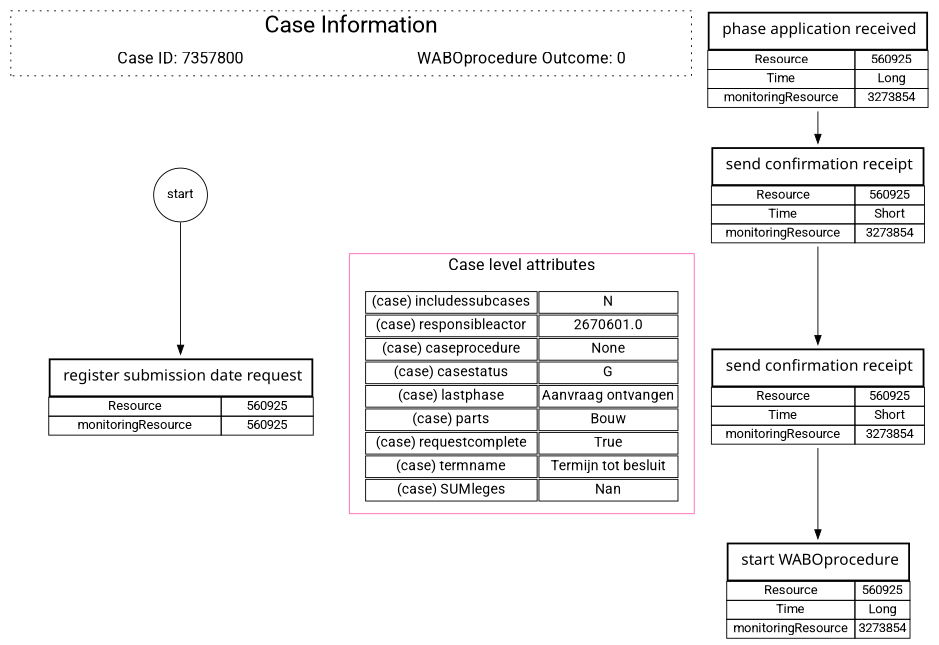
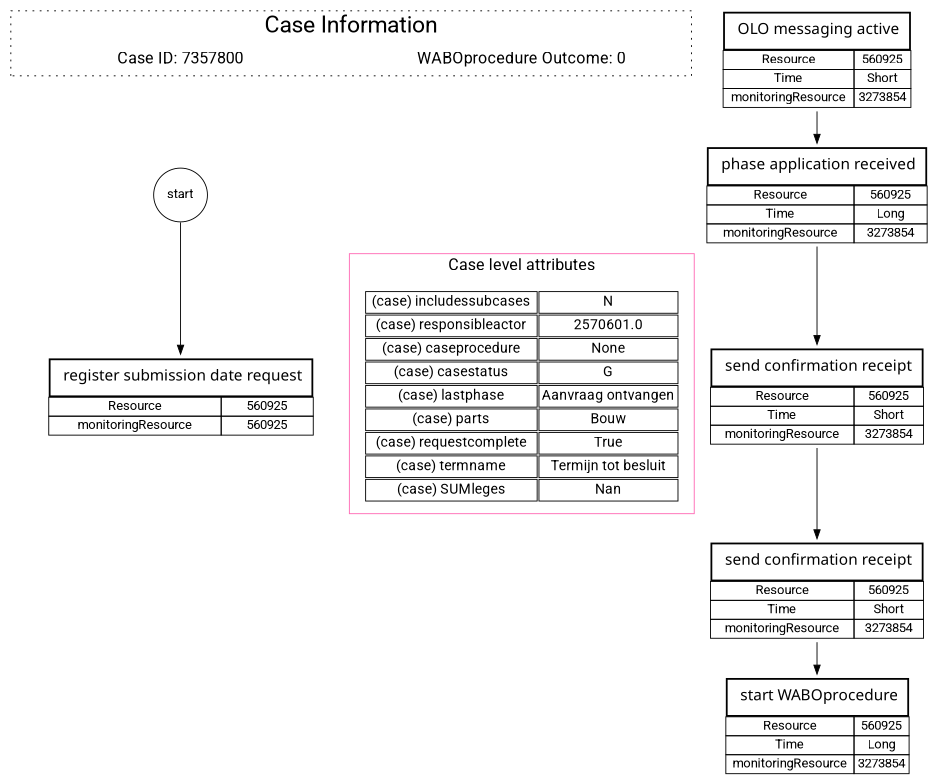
none -> (817, 60)
(608, 325) -> (608, 325)
